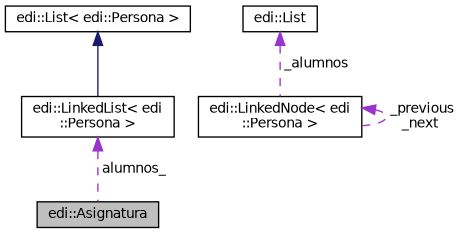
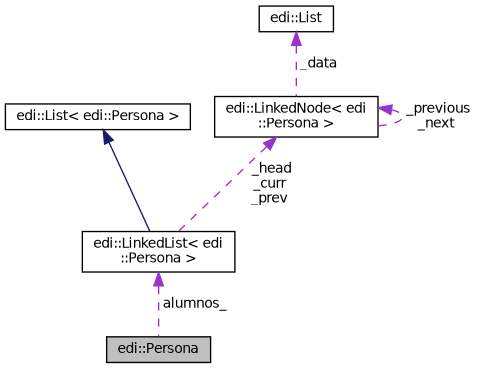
(315, 64) -> (317, 64)
none -> (222, 189)
(98, 215) -> (159, 350)
